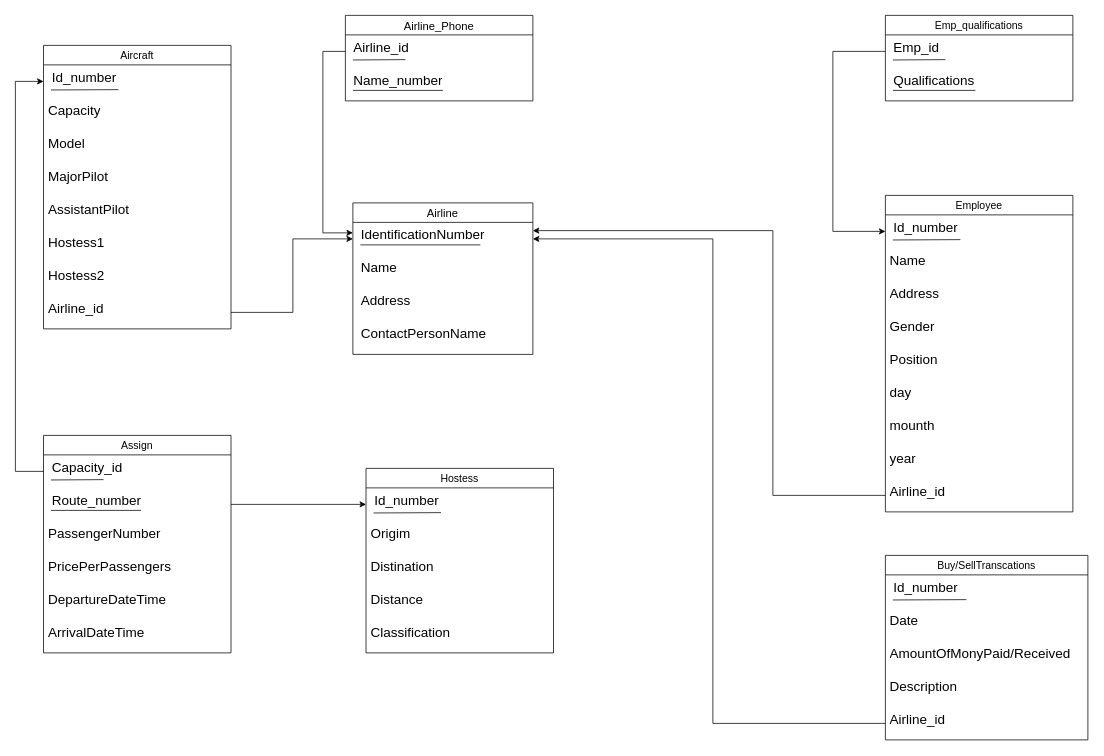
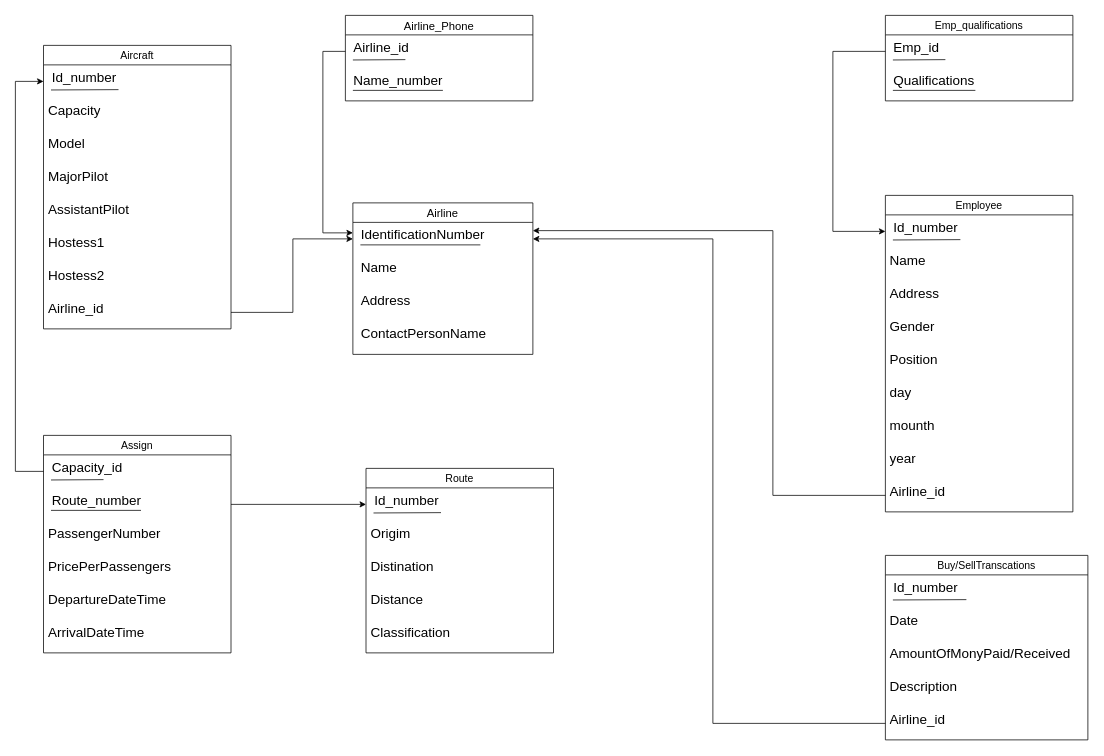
(459, 479) -> (459, 479)
